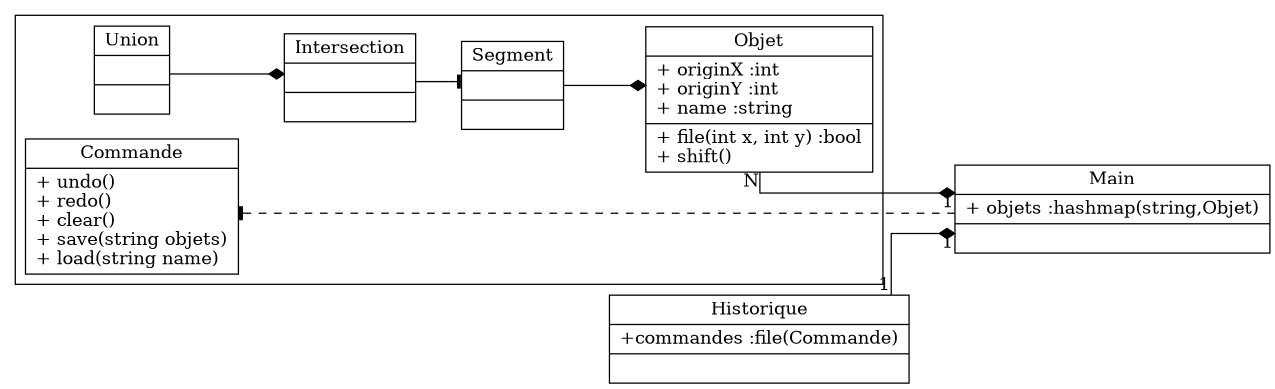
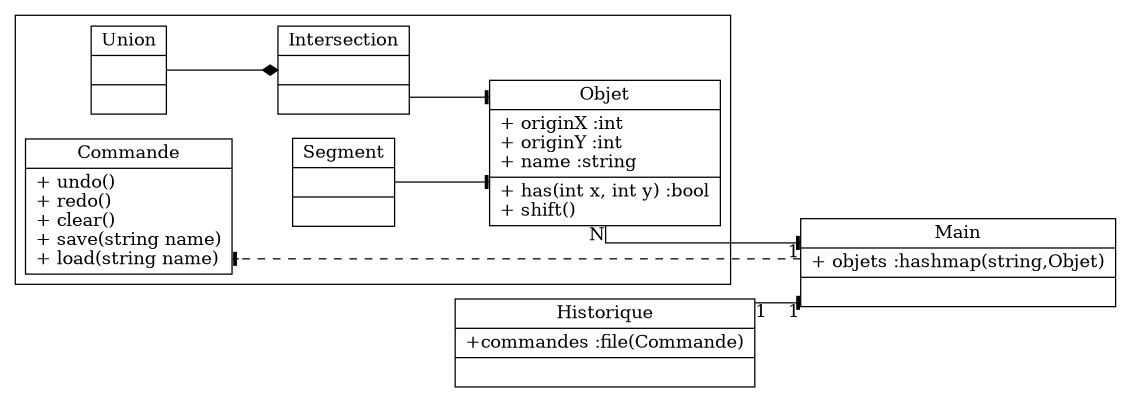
(436, 82) -> (446, 97)
(597, 85) -> (439, 182)
(759, 138) -> (605, 191)
(839, 193) -> (691, 243)
(132, 240) -> (129, 240)
(891, 240) -> (775, 303)
